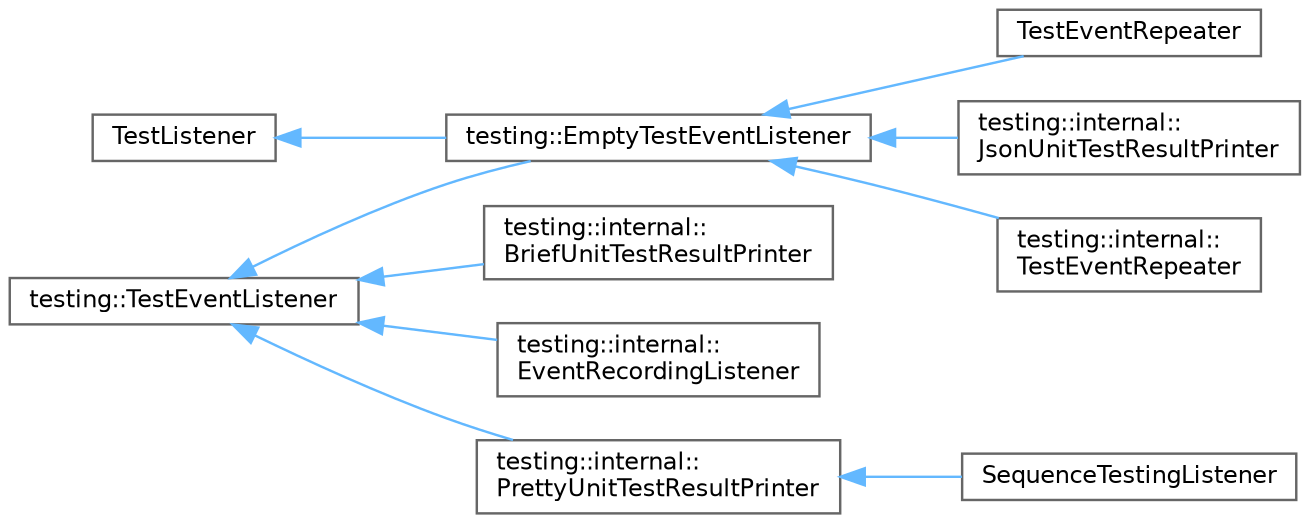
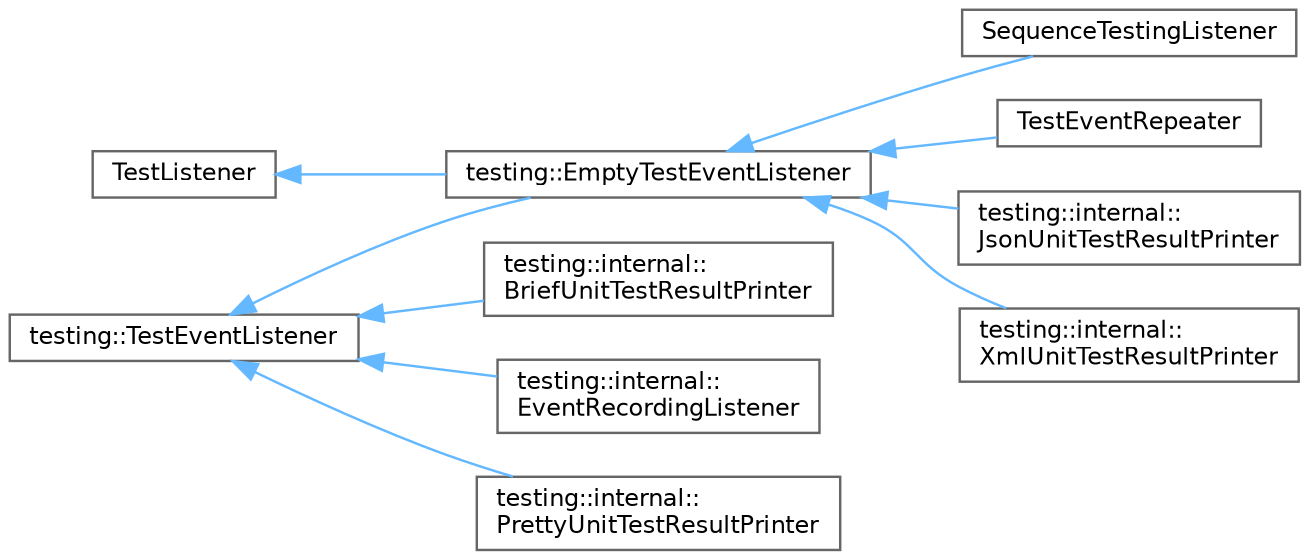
(1129, 255) -> (1129, 345)
(913, 477) -> (891, 97)
